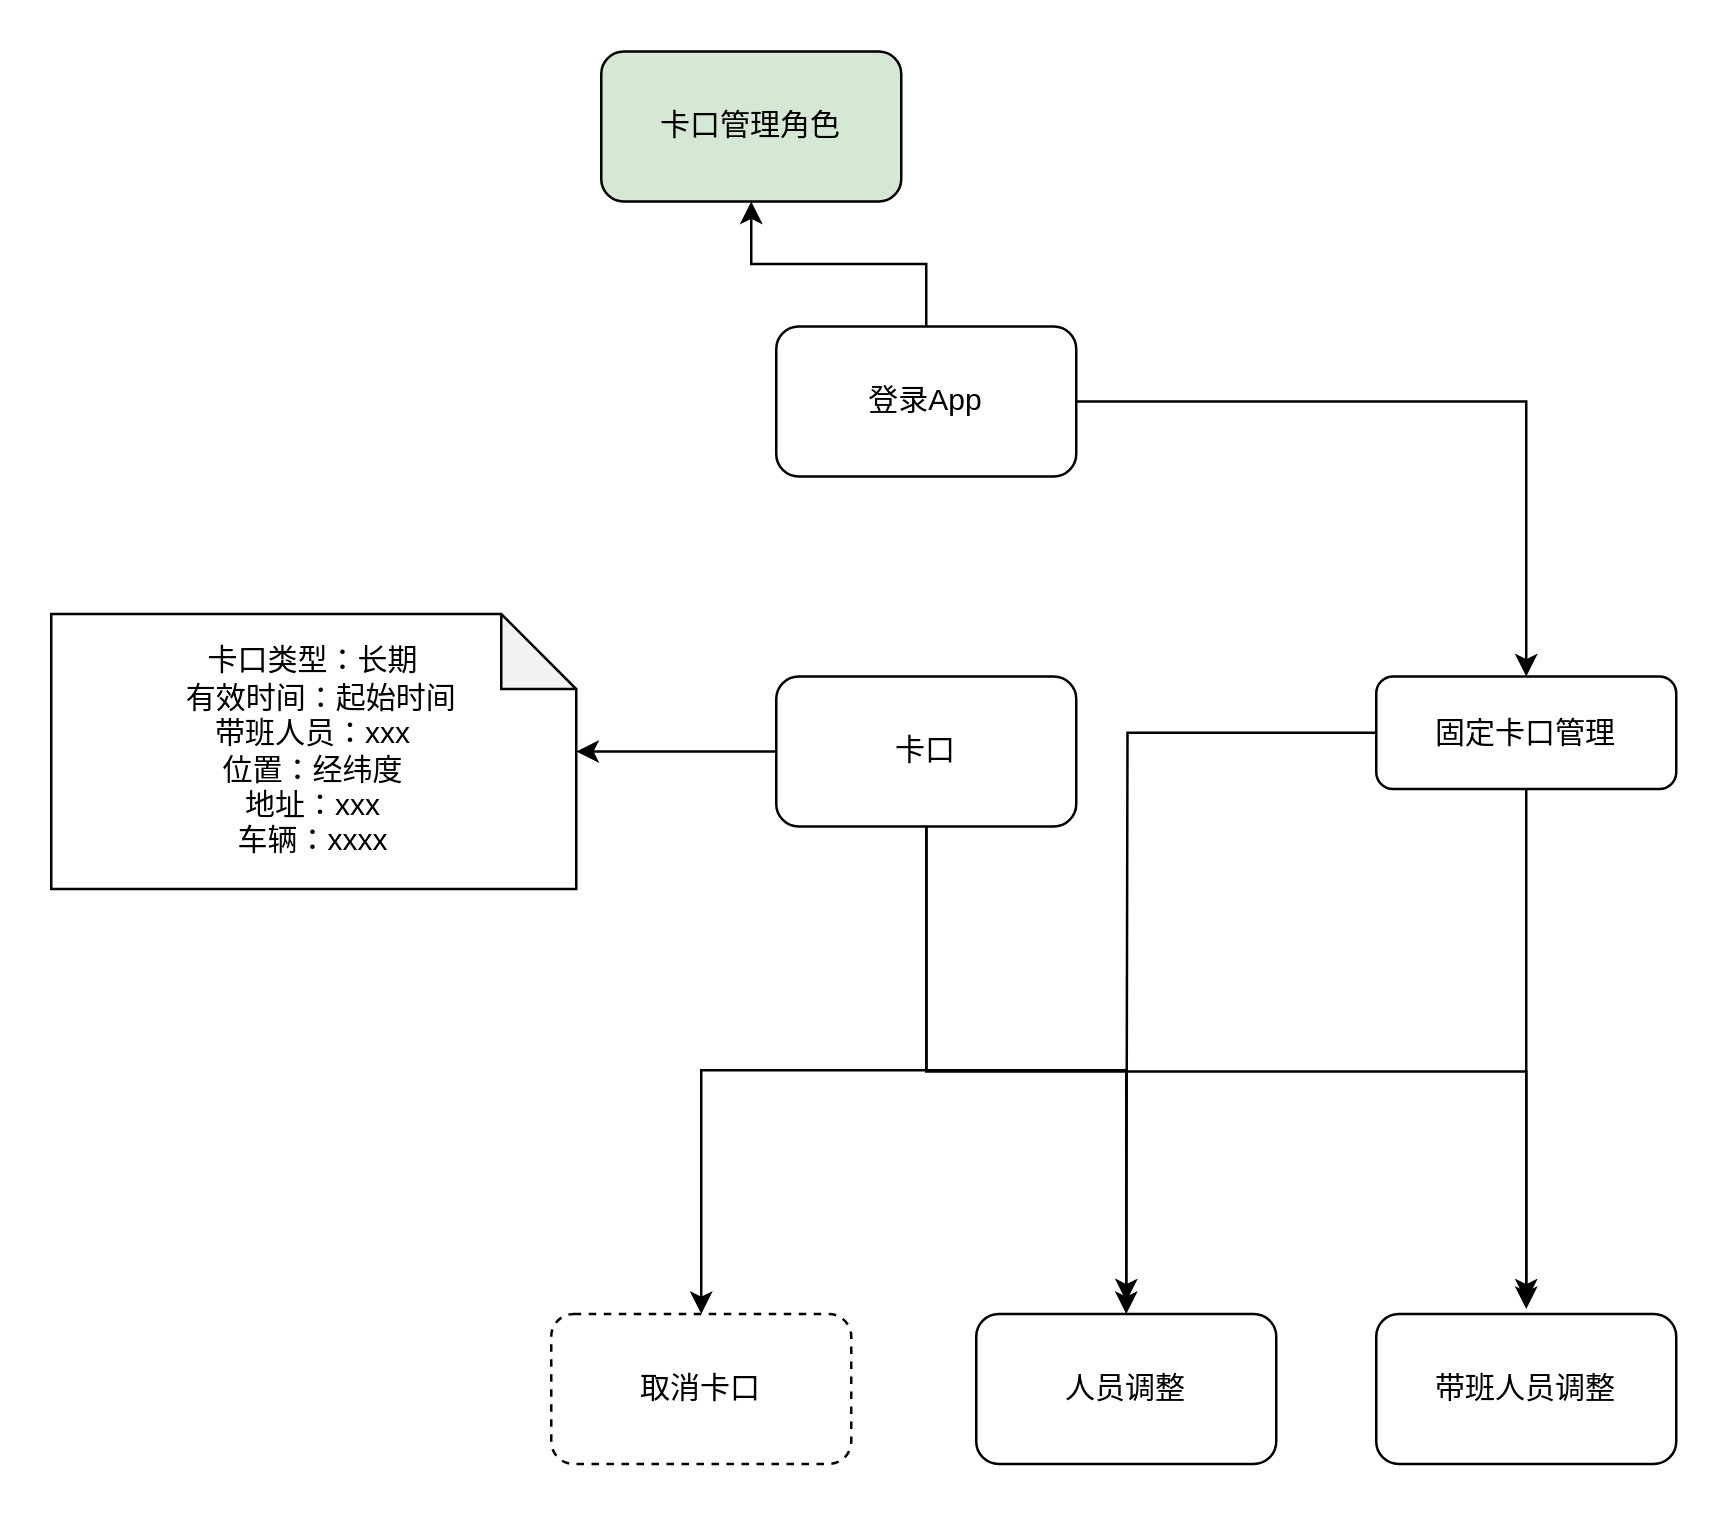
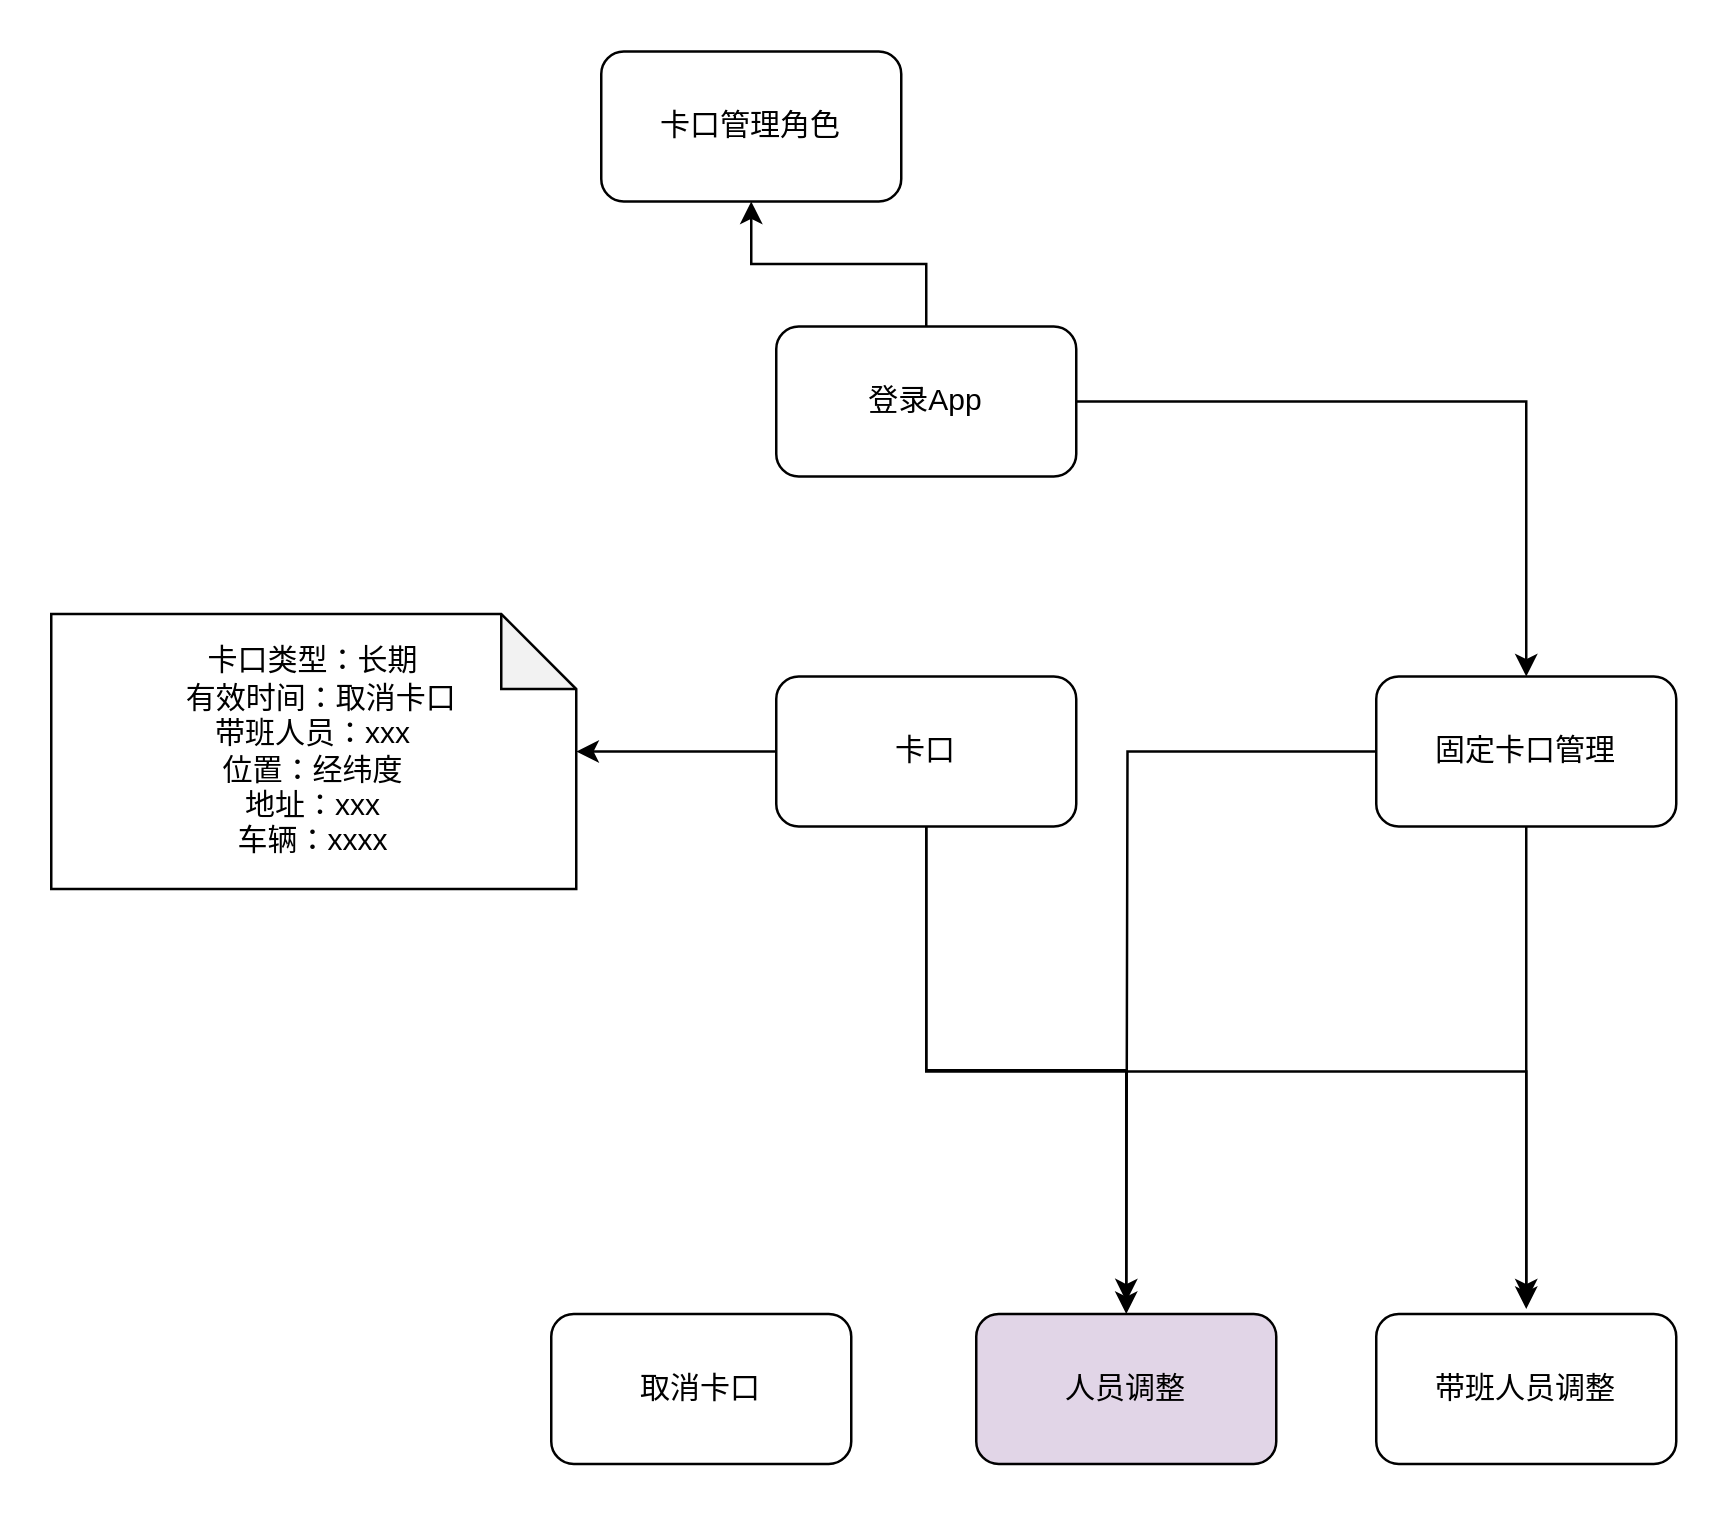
(751, 126) -> (751, 126)
(1526, 733) -> (1526, 751)
(314, 751) -> (314, 751)
(701, 1073) -> none
(701, 1389) -> (701, 1389)
(1126, 1389) -> (1126, 1389)
